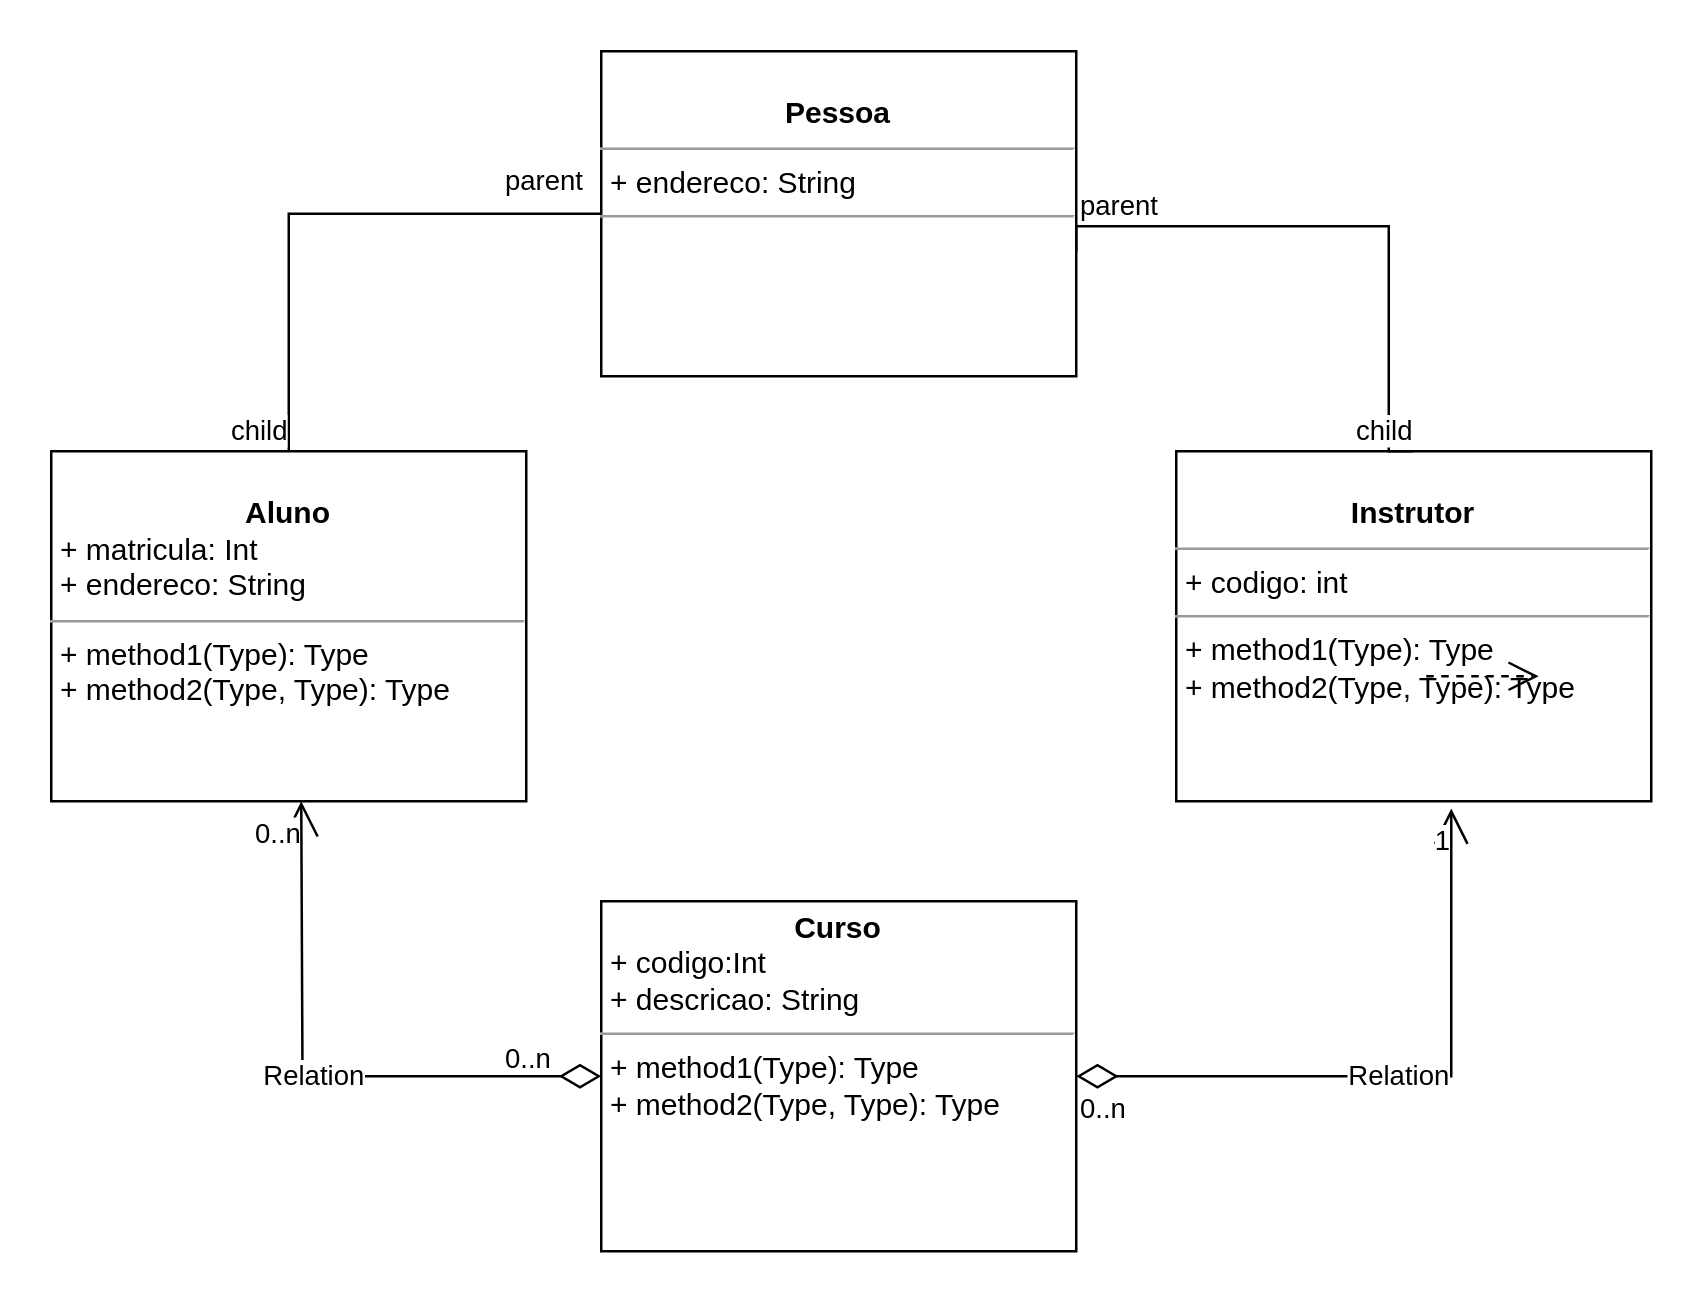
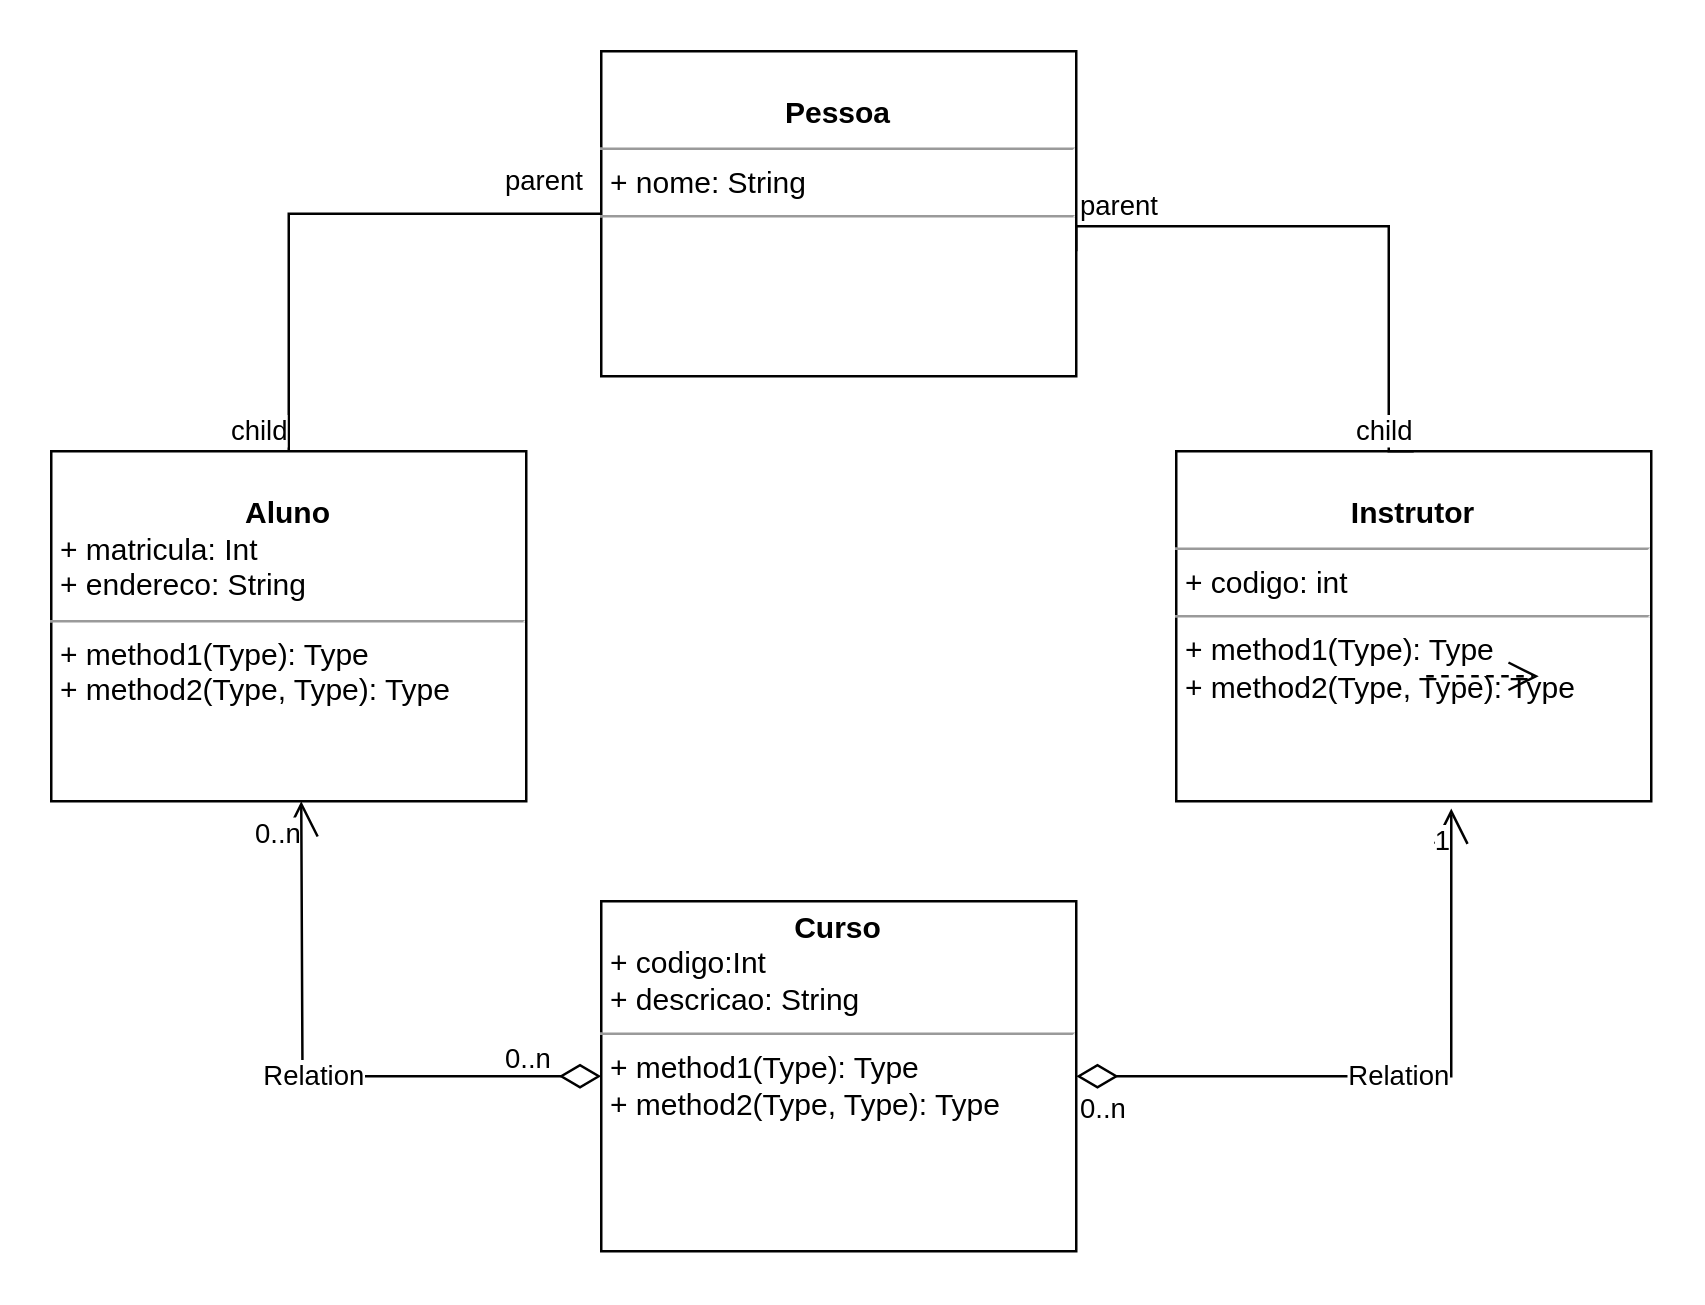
(737, 87) -> (703, 87)
